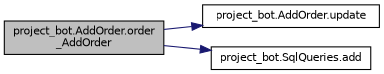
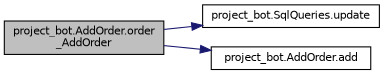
(291, 16) -> (291, 16)
(291, 58) -> (291, 58)
